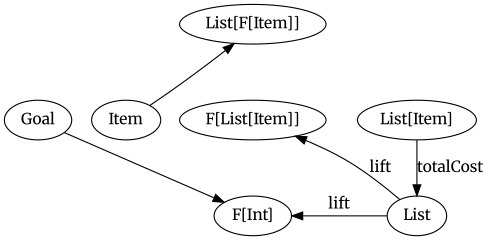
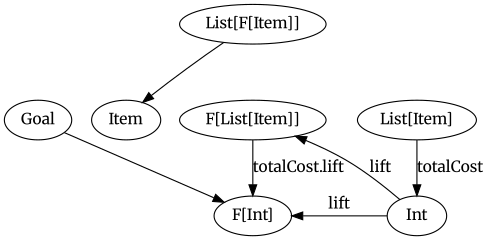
(188, 79) -> (187, 68)
none -> (253, 162)
(417, 216) -> (417, 216)
